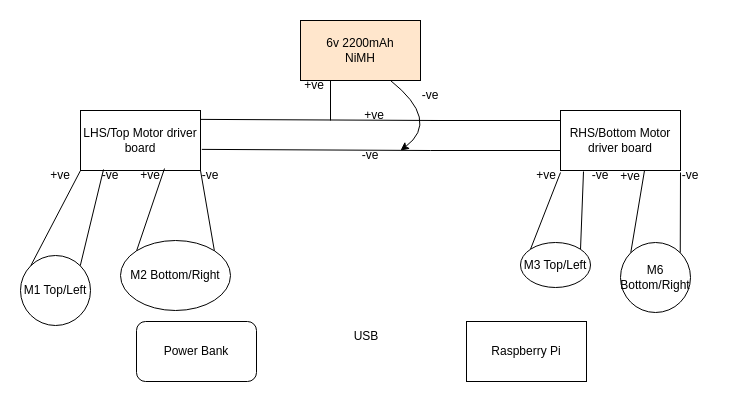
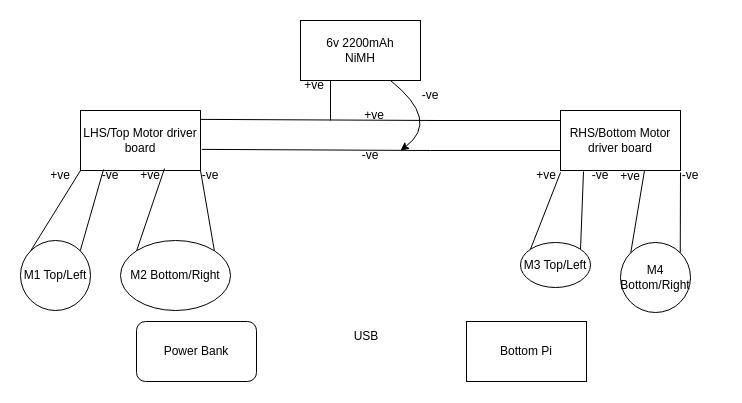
(361, 51) -> (361, 51)
(656, 278) -> (656, 278)
(56, 291) -> (56, 276)
(527, 352) -> (527, 352)
